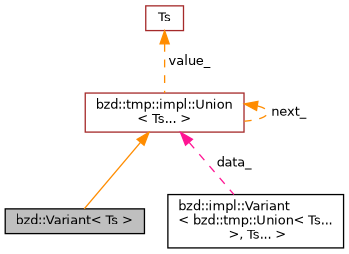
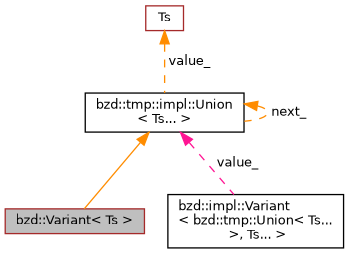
(165, 113) -> (165, 113)
(233, 163) -> (236, 163)
(75, 221) -> (75, 221)
